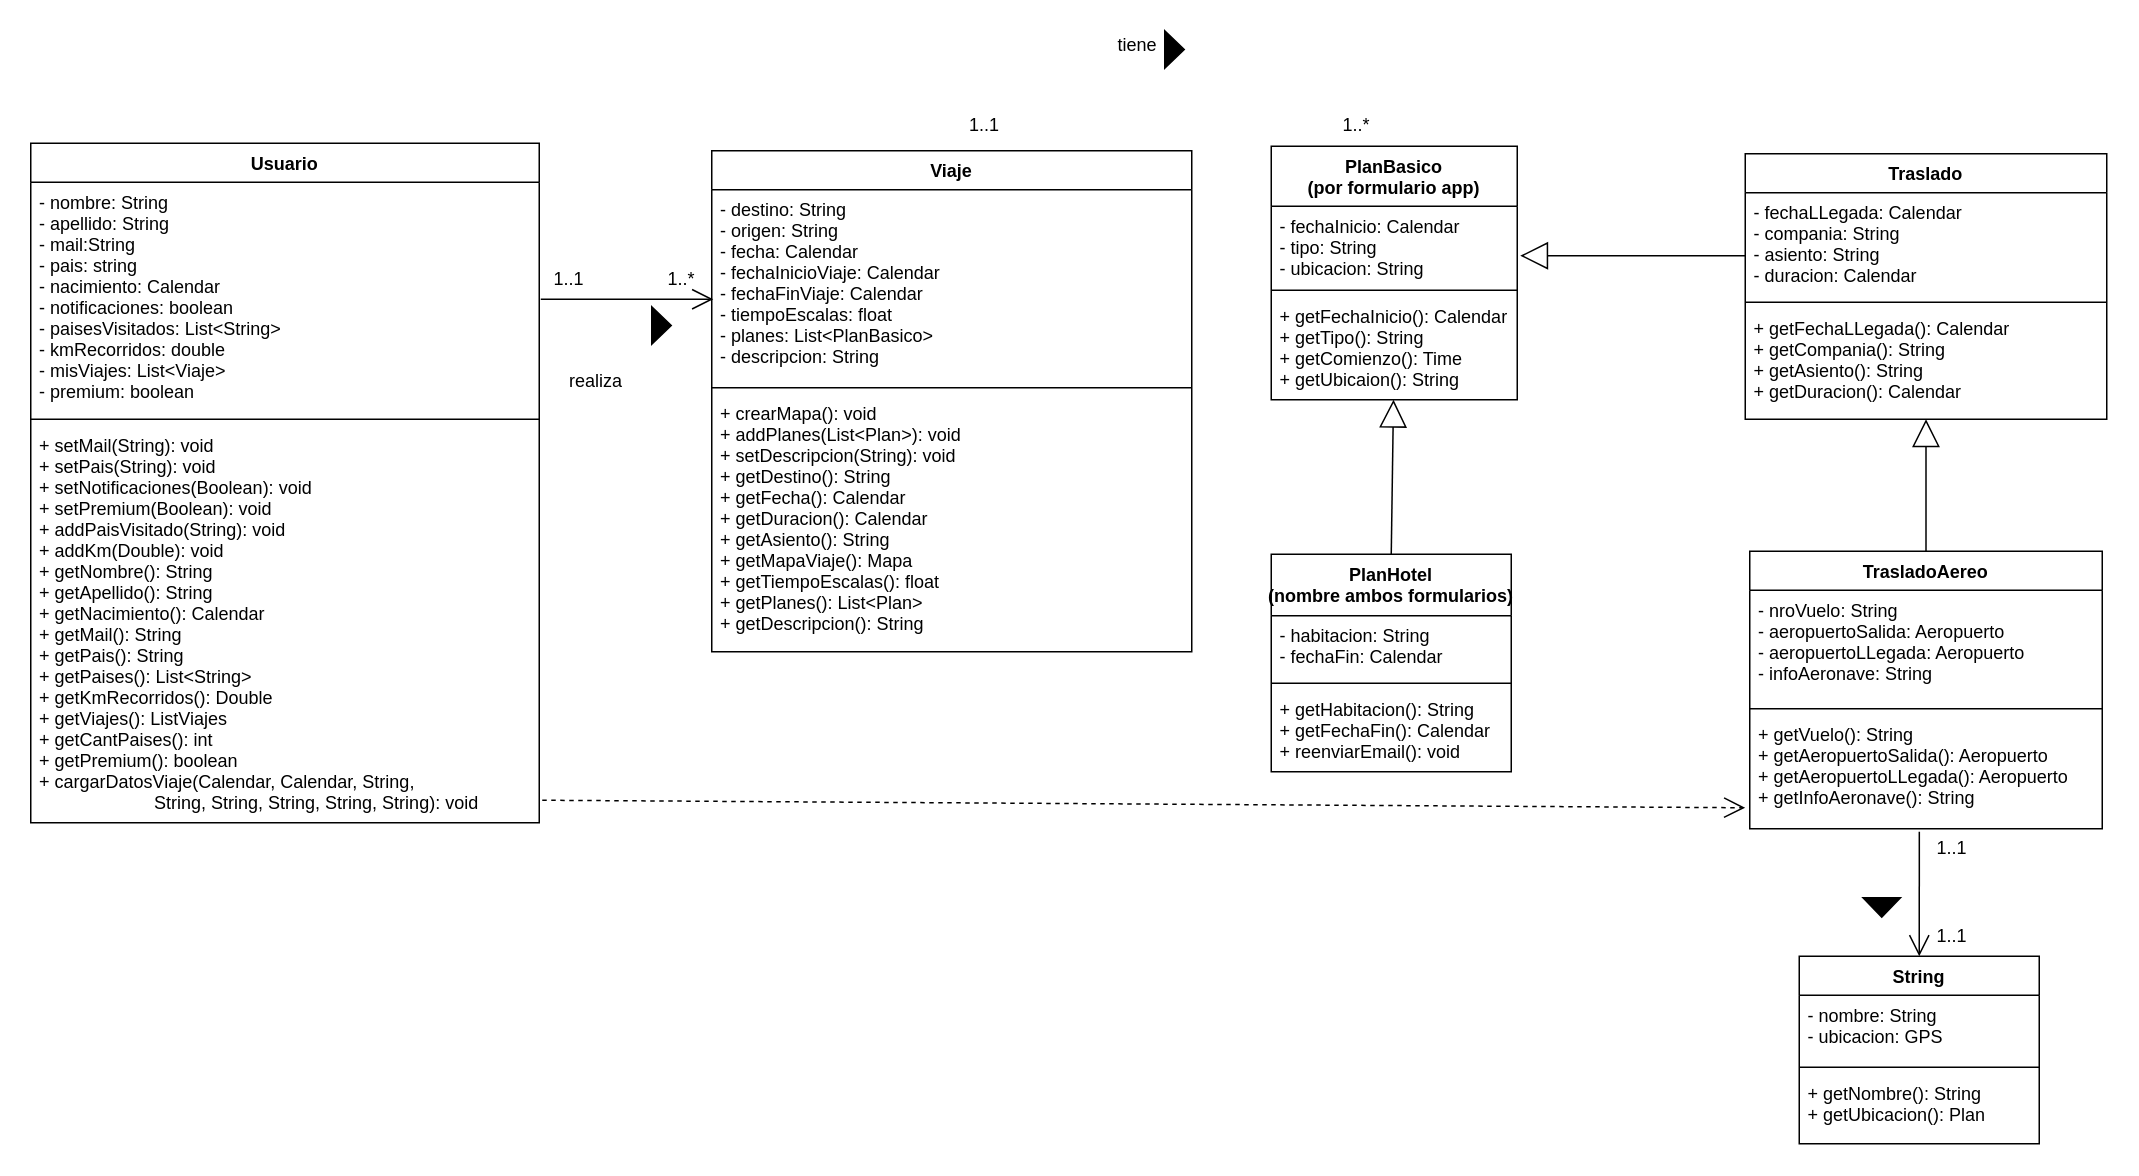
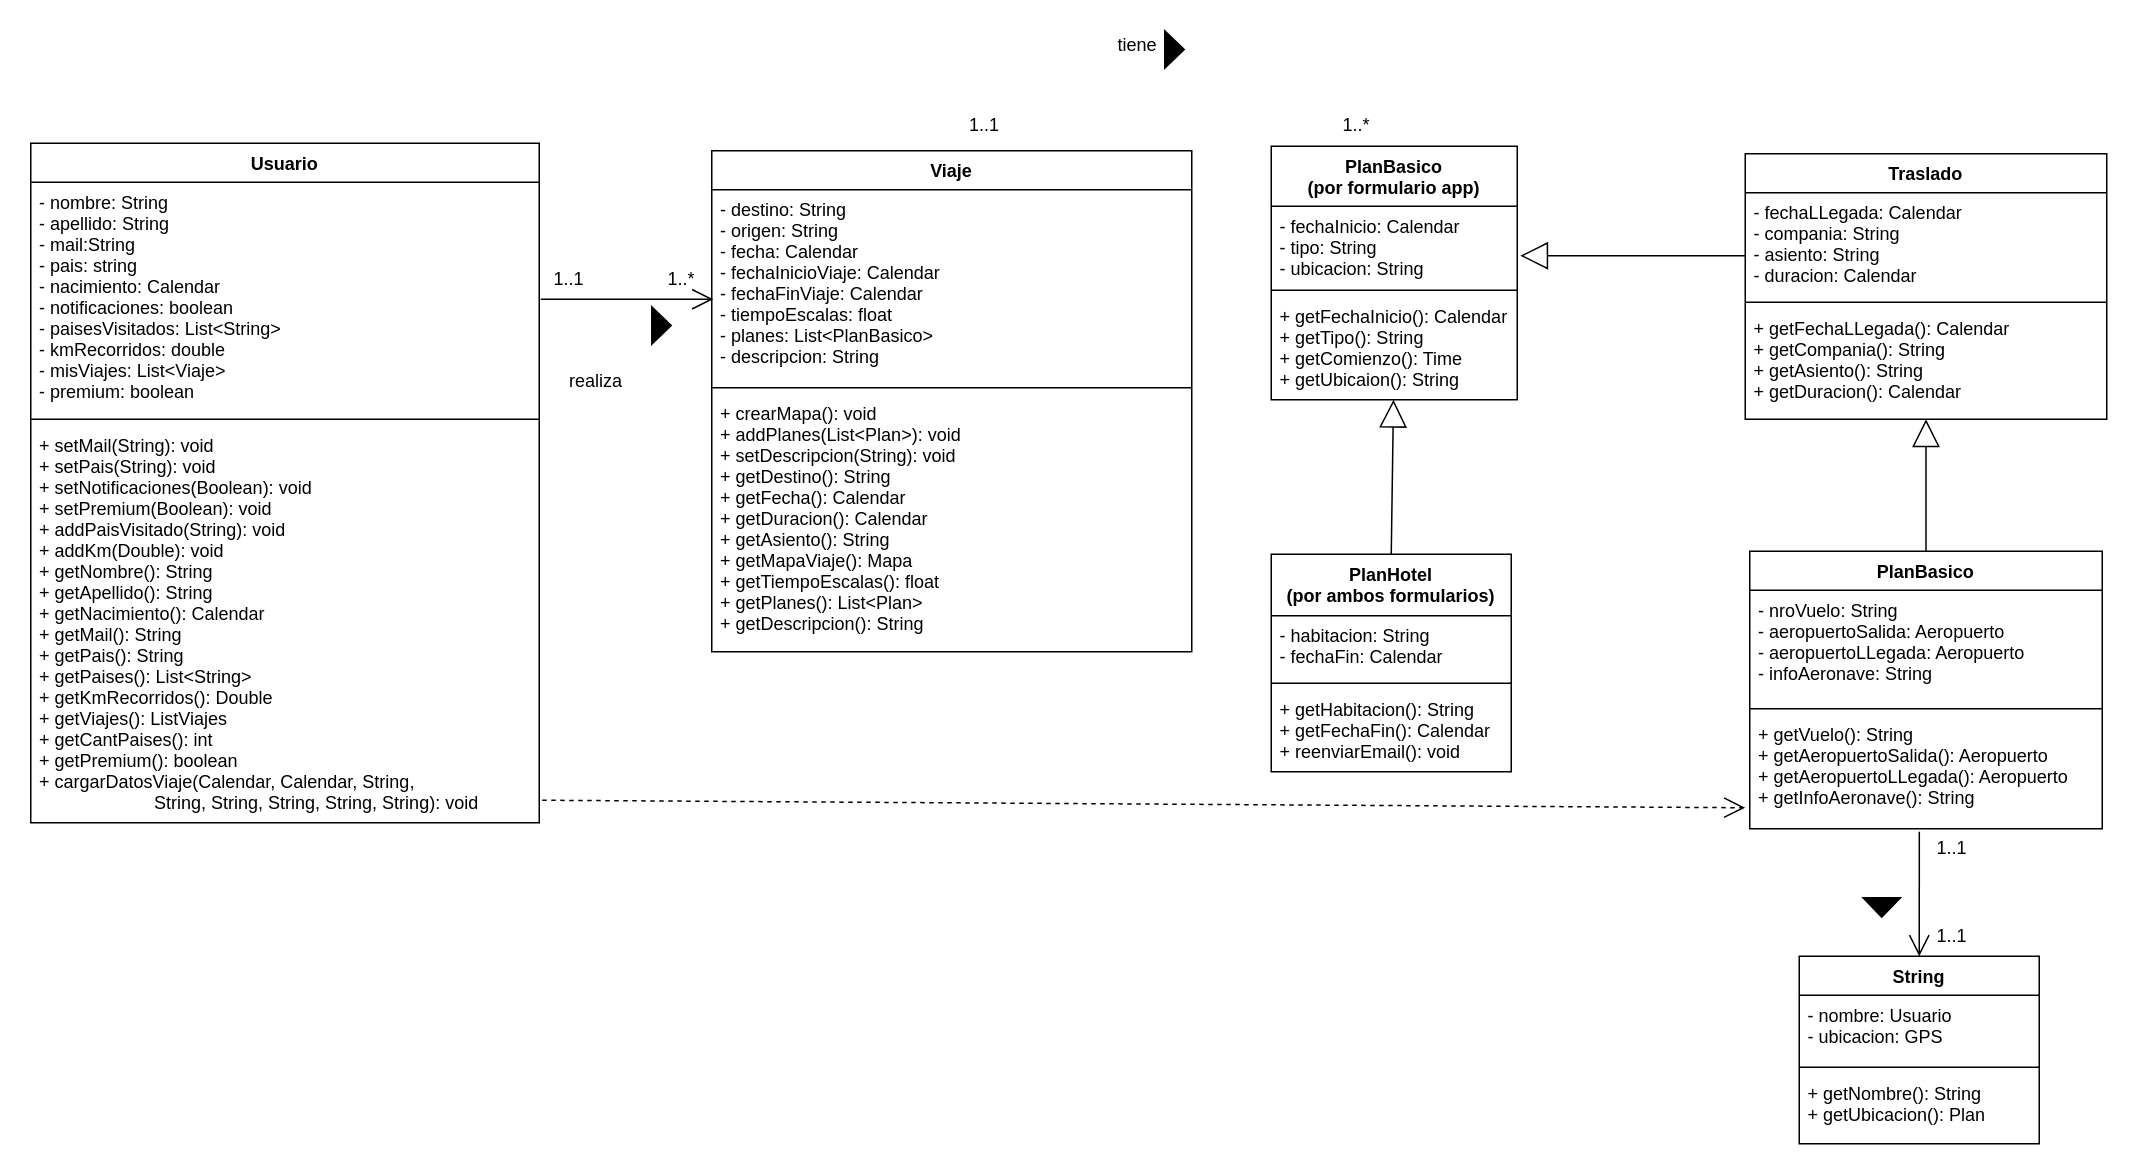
(1925, 572) -> (1925, 572)
(1391, 575) -> (1391, 575)
(1879, 1016) -> (1884, 1016)
